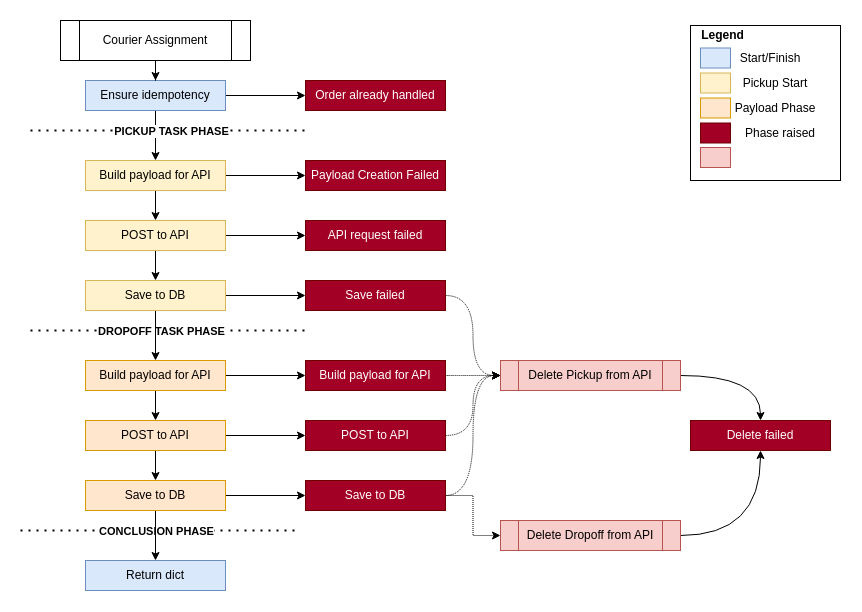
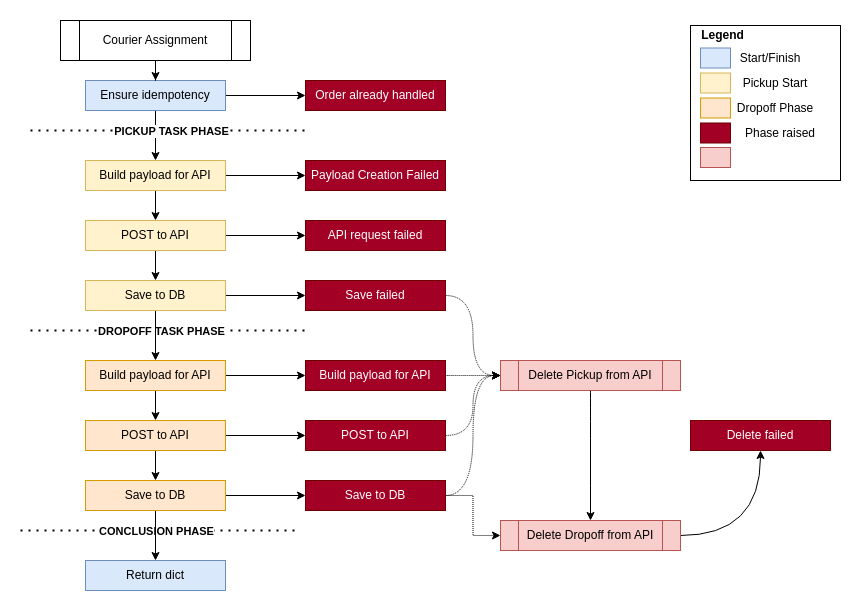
(776, 109) -> (776, 109)
(729, 381) -> (591, 453)
